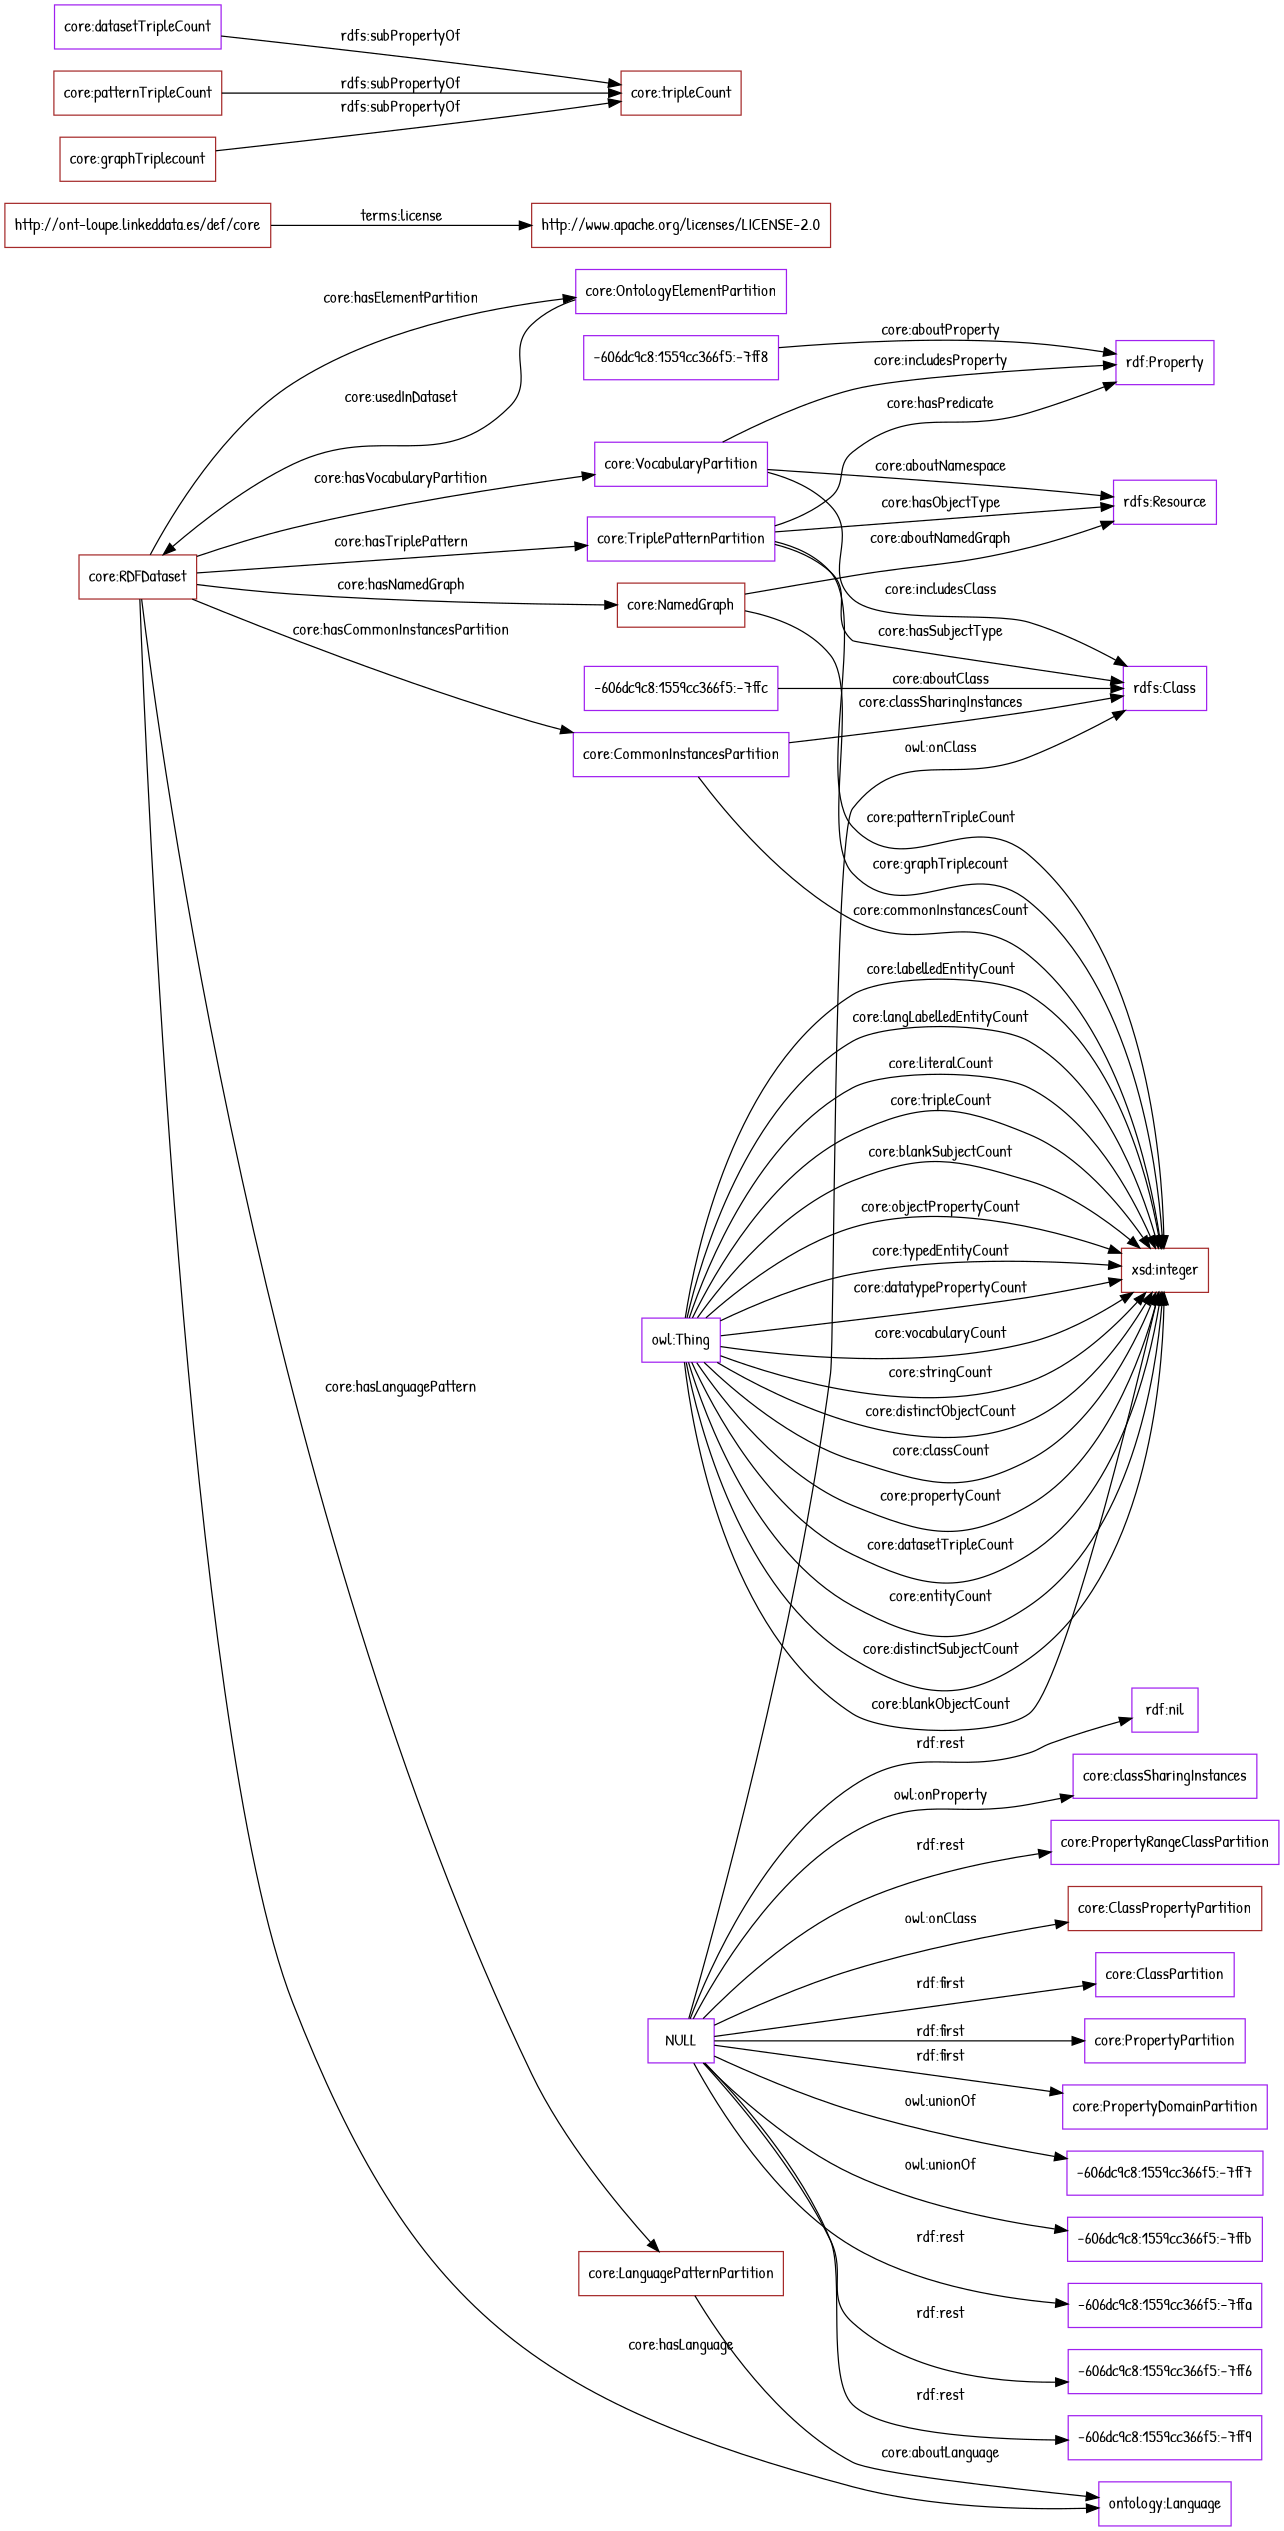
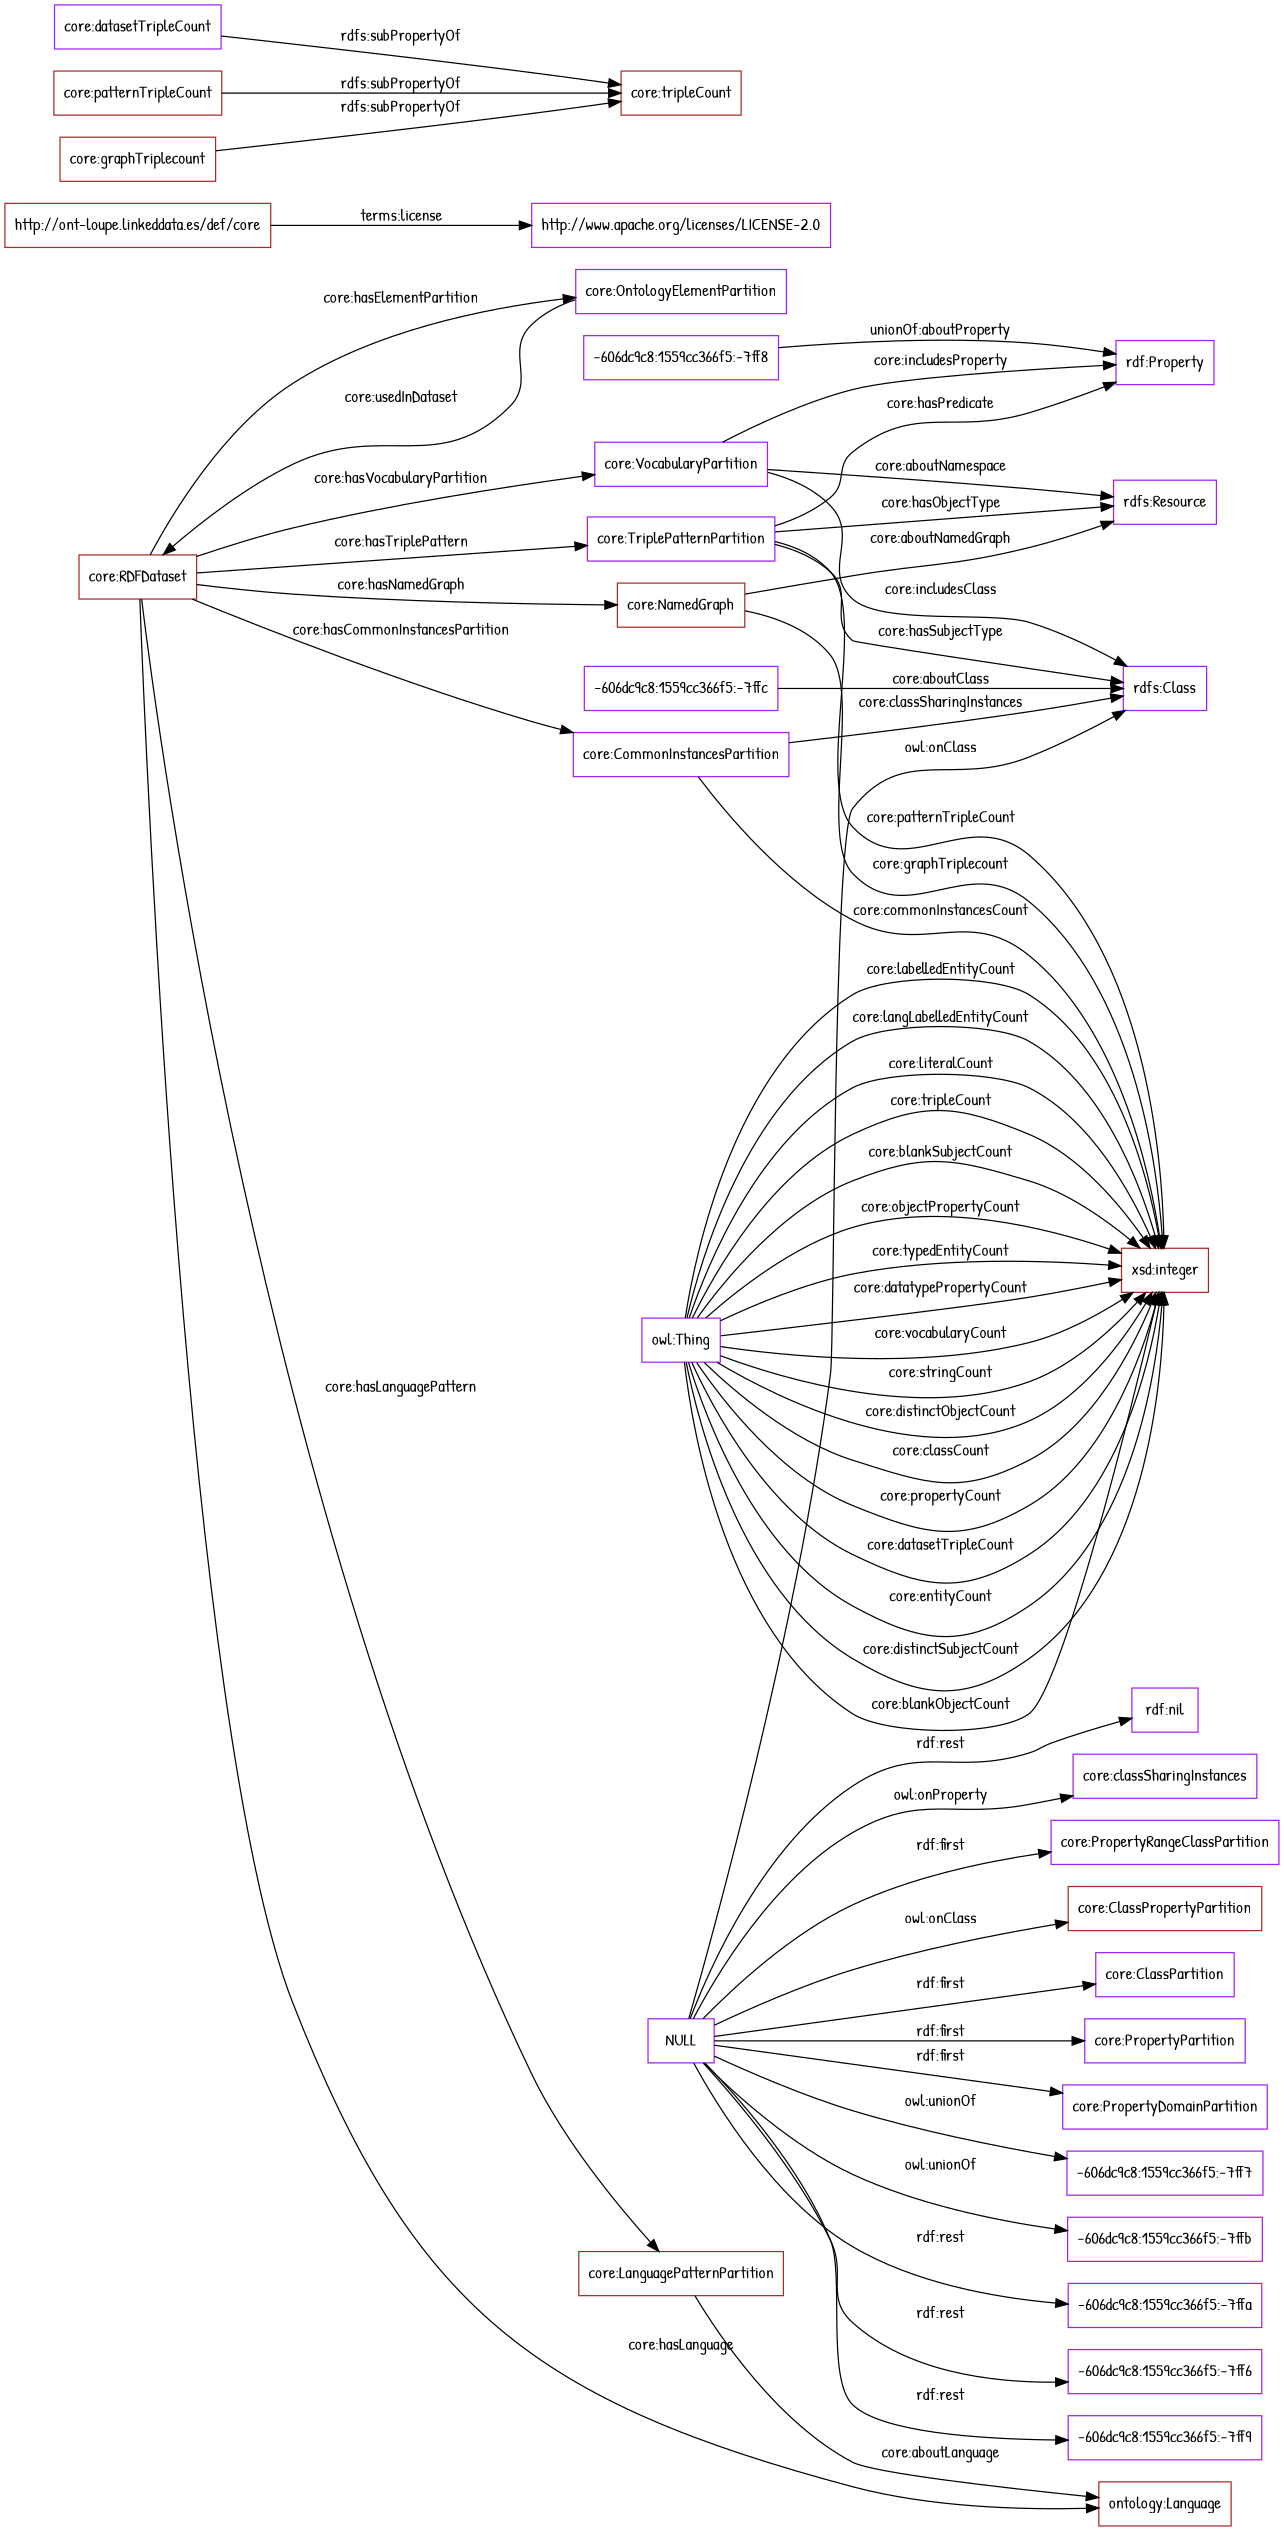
(681, 225) -> (681, 225)
(941, 330) -> (941, 330)
(941, 1845) -> (941, 1845)
(1165, 2504) -> (1165, 2504)
